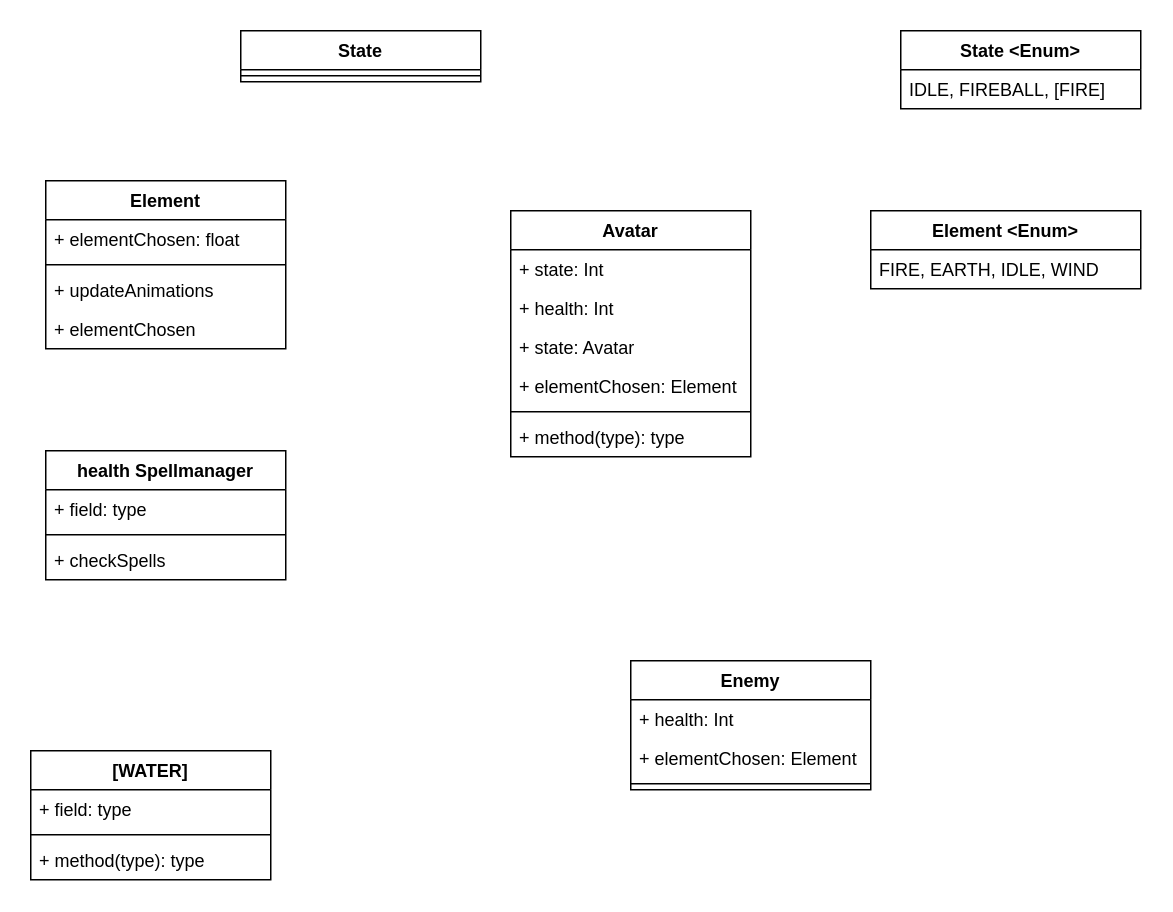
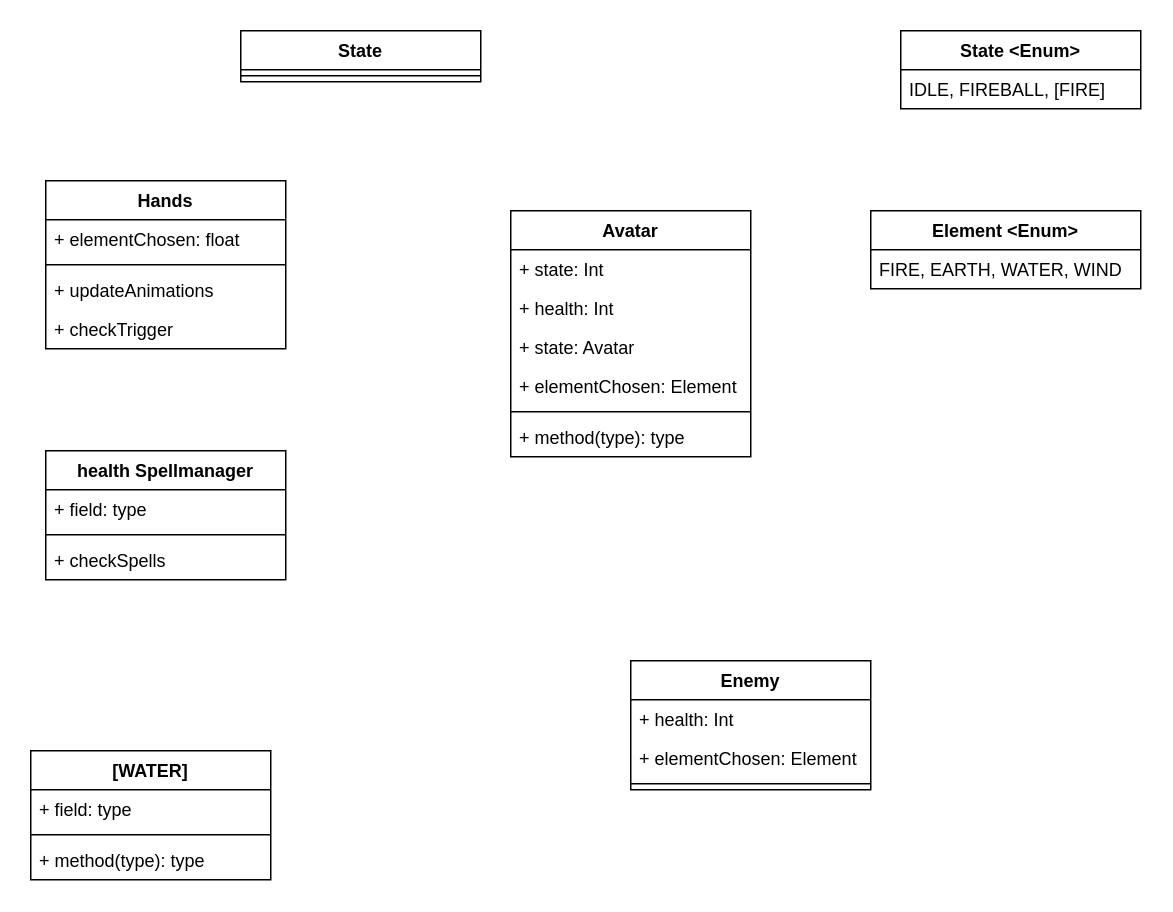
(165, 201) -> (165, 201)
(981, 270) -> (986, 270)
(125, 330) -> (120, 330)
